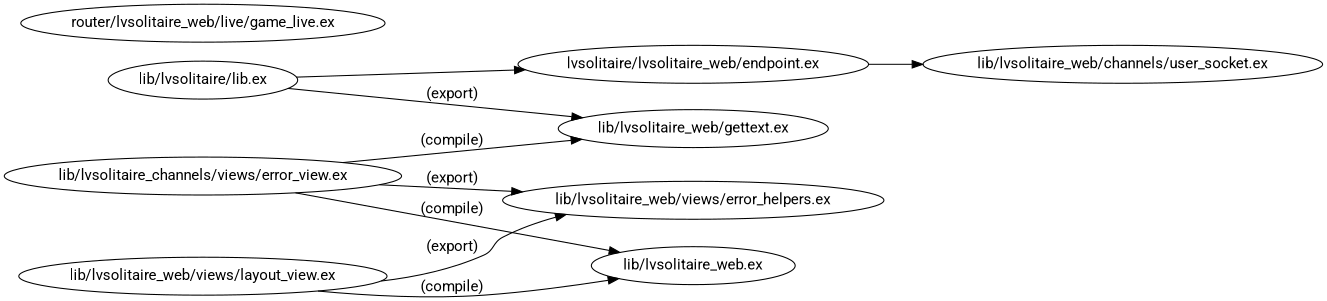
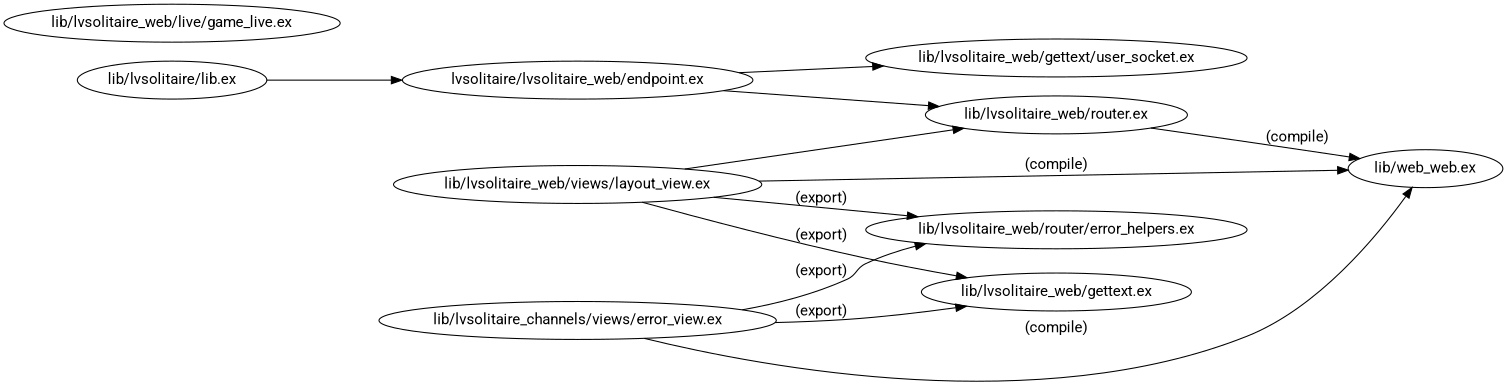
(203, 23) -> (172, 23)
(1123, 64) -> (1056, 58)
(430, 103) -> (798, 243)
none -> (1056, 115)
(452, 141) -> (821, 312)
(693, 200) -> (1056, 230)
(693, 266) -> (1425, 169)
